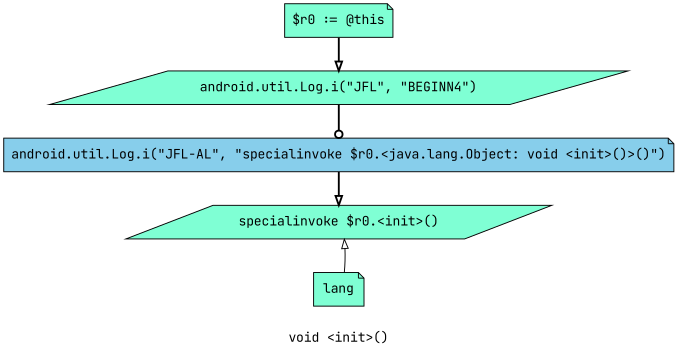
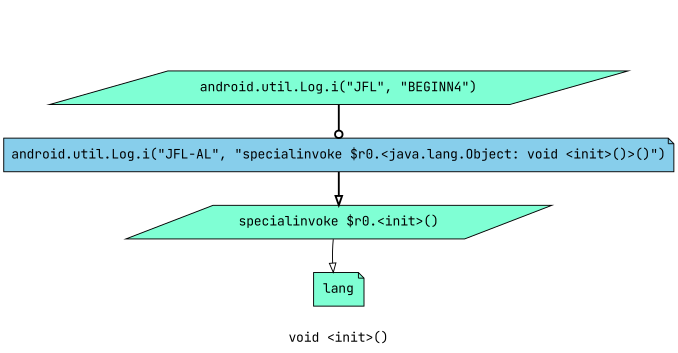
(339, 21) -> none
(345, 261) -> (333, 251)
